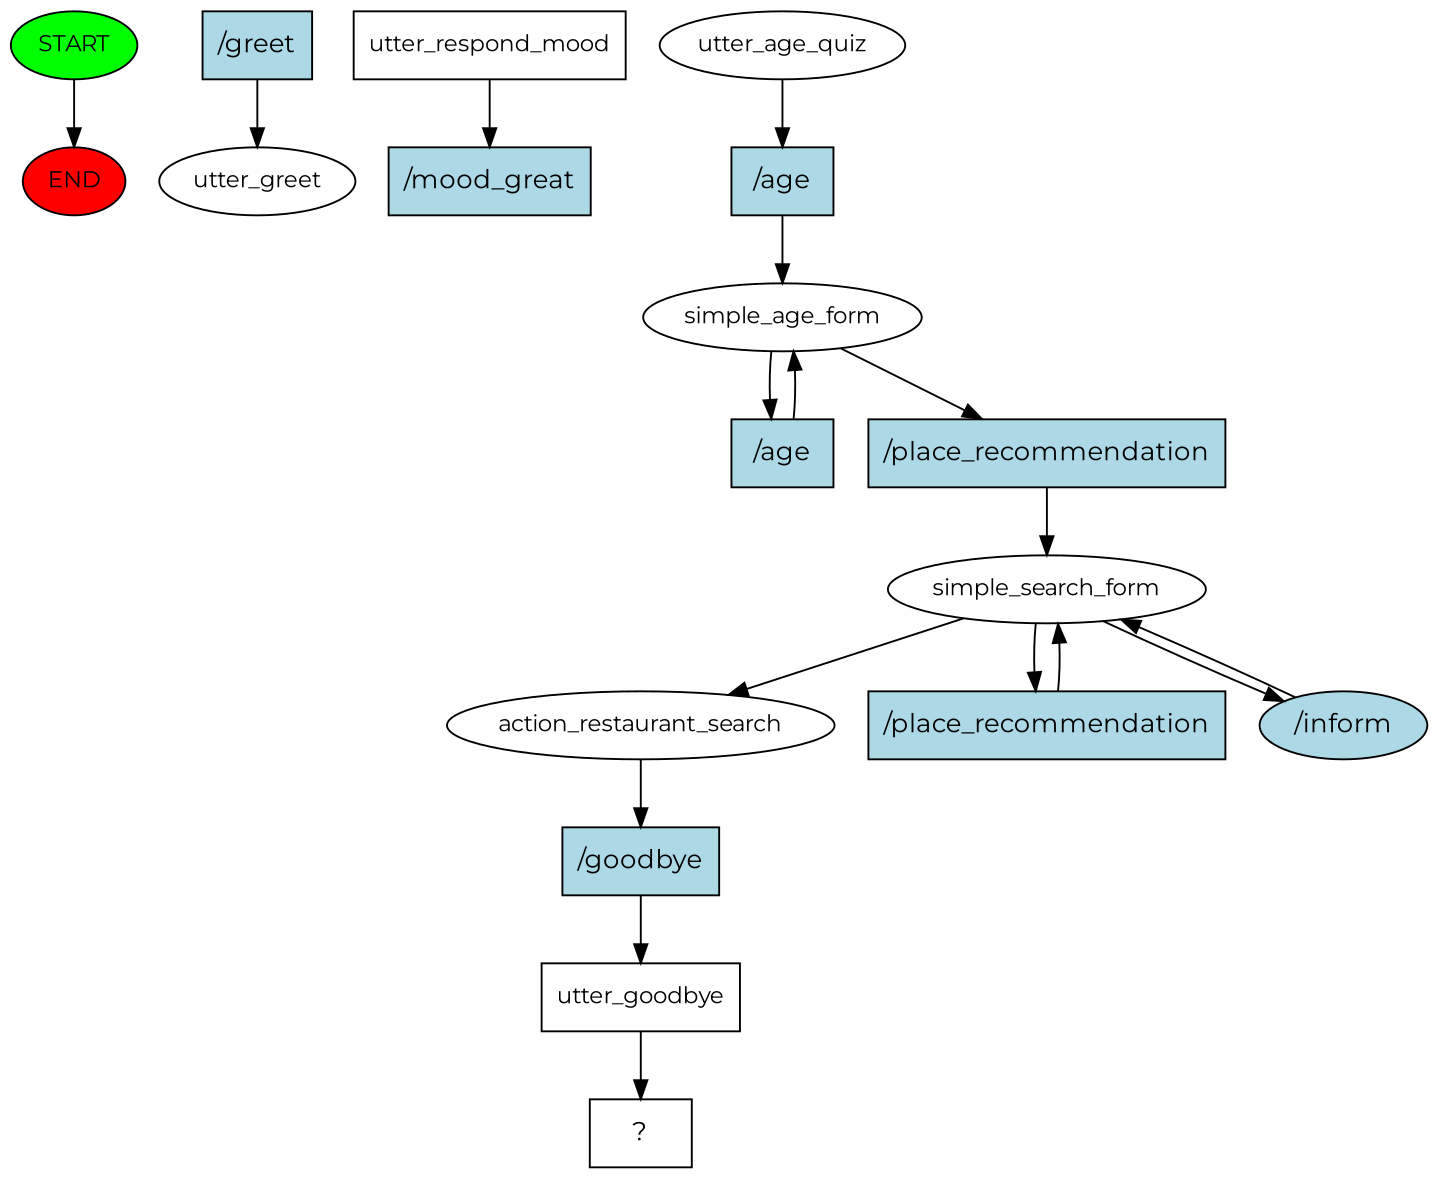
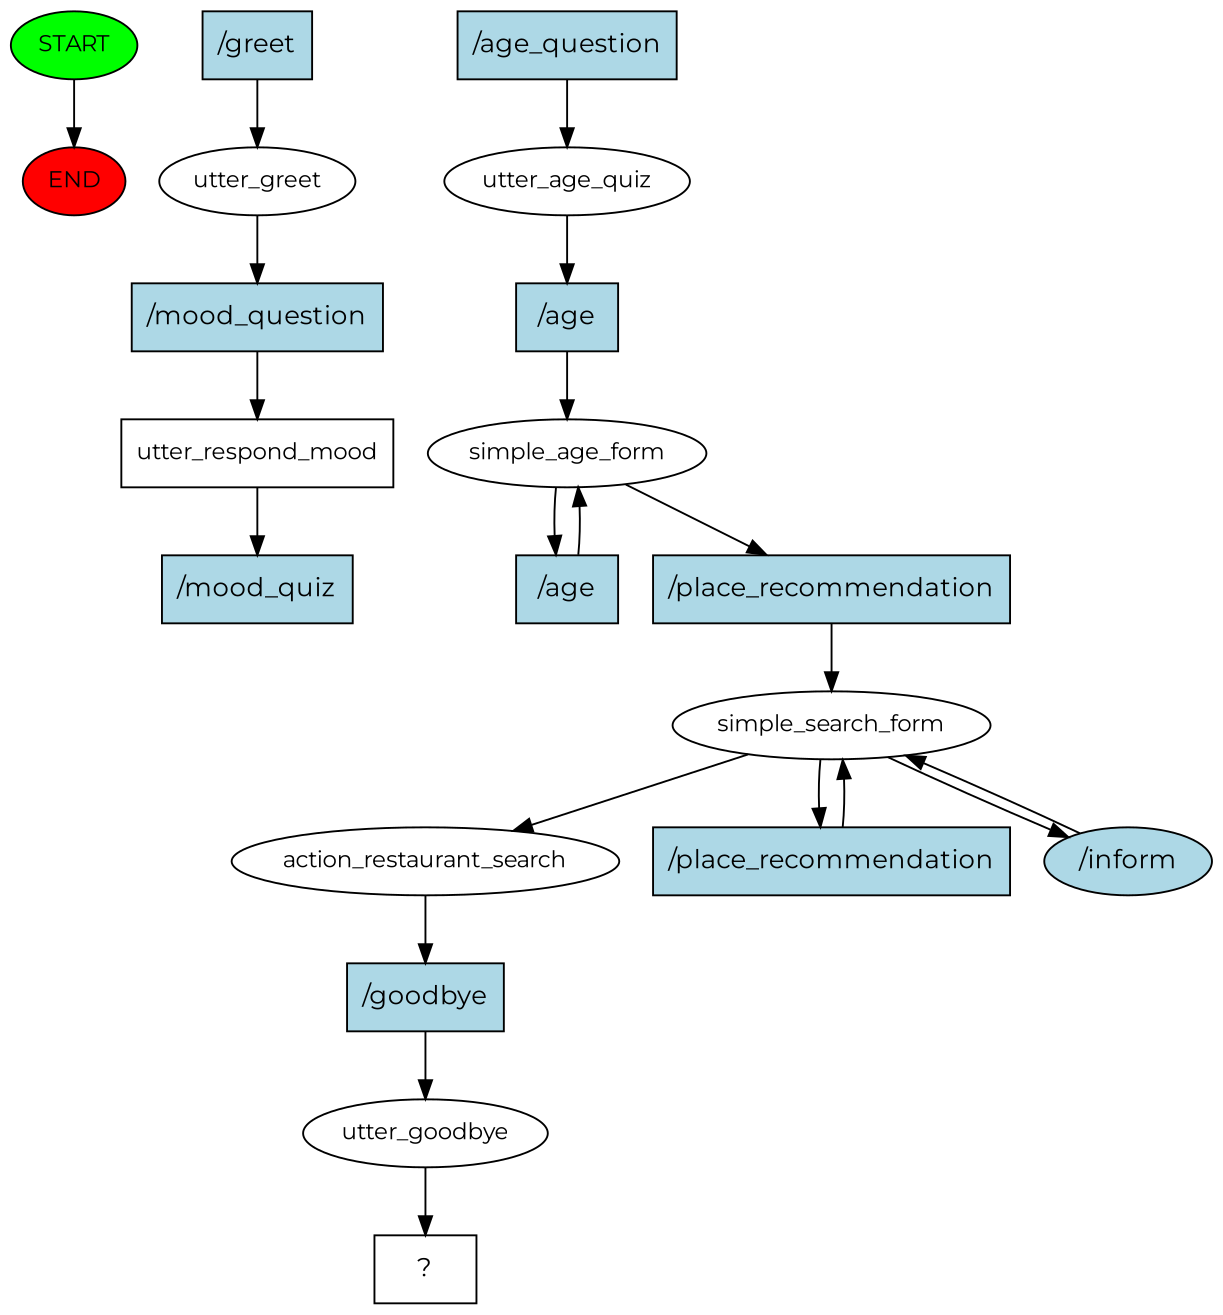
none -> (567, 45)
(490, 181) -> (257, 589)
none -> (257, 317)
(641, 997) -> (425, 1133)
